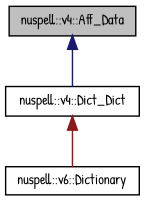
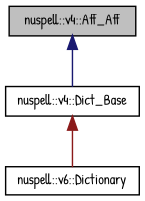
(72, 21) -> (72, 21)
(72, 101) -> (72, 101)
